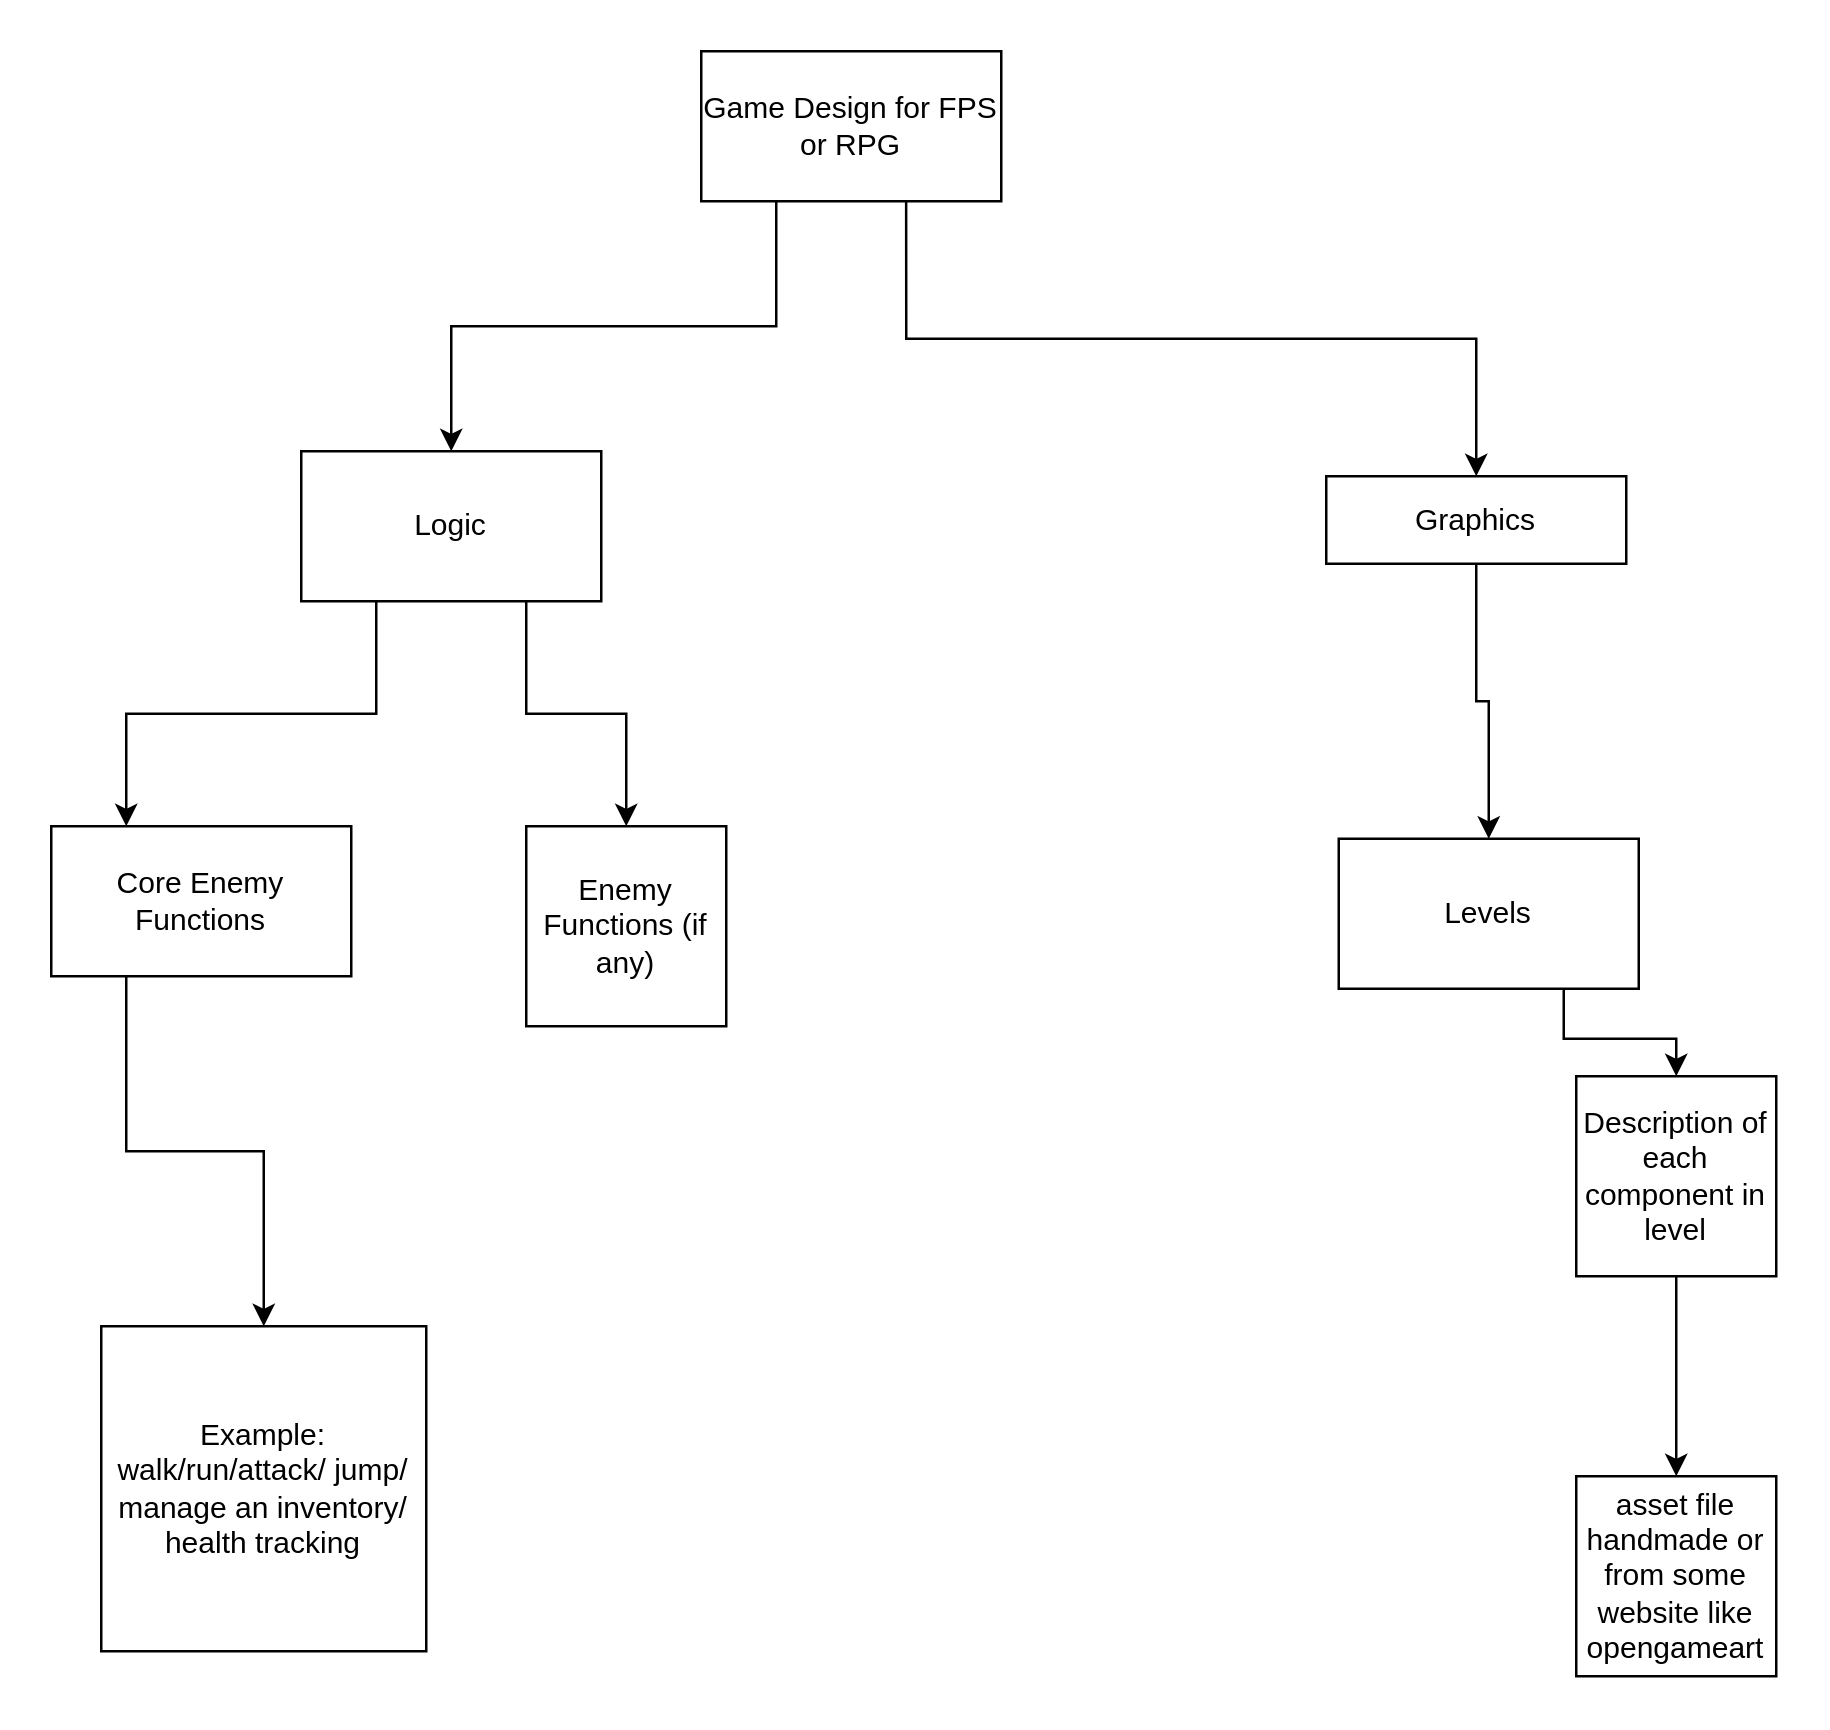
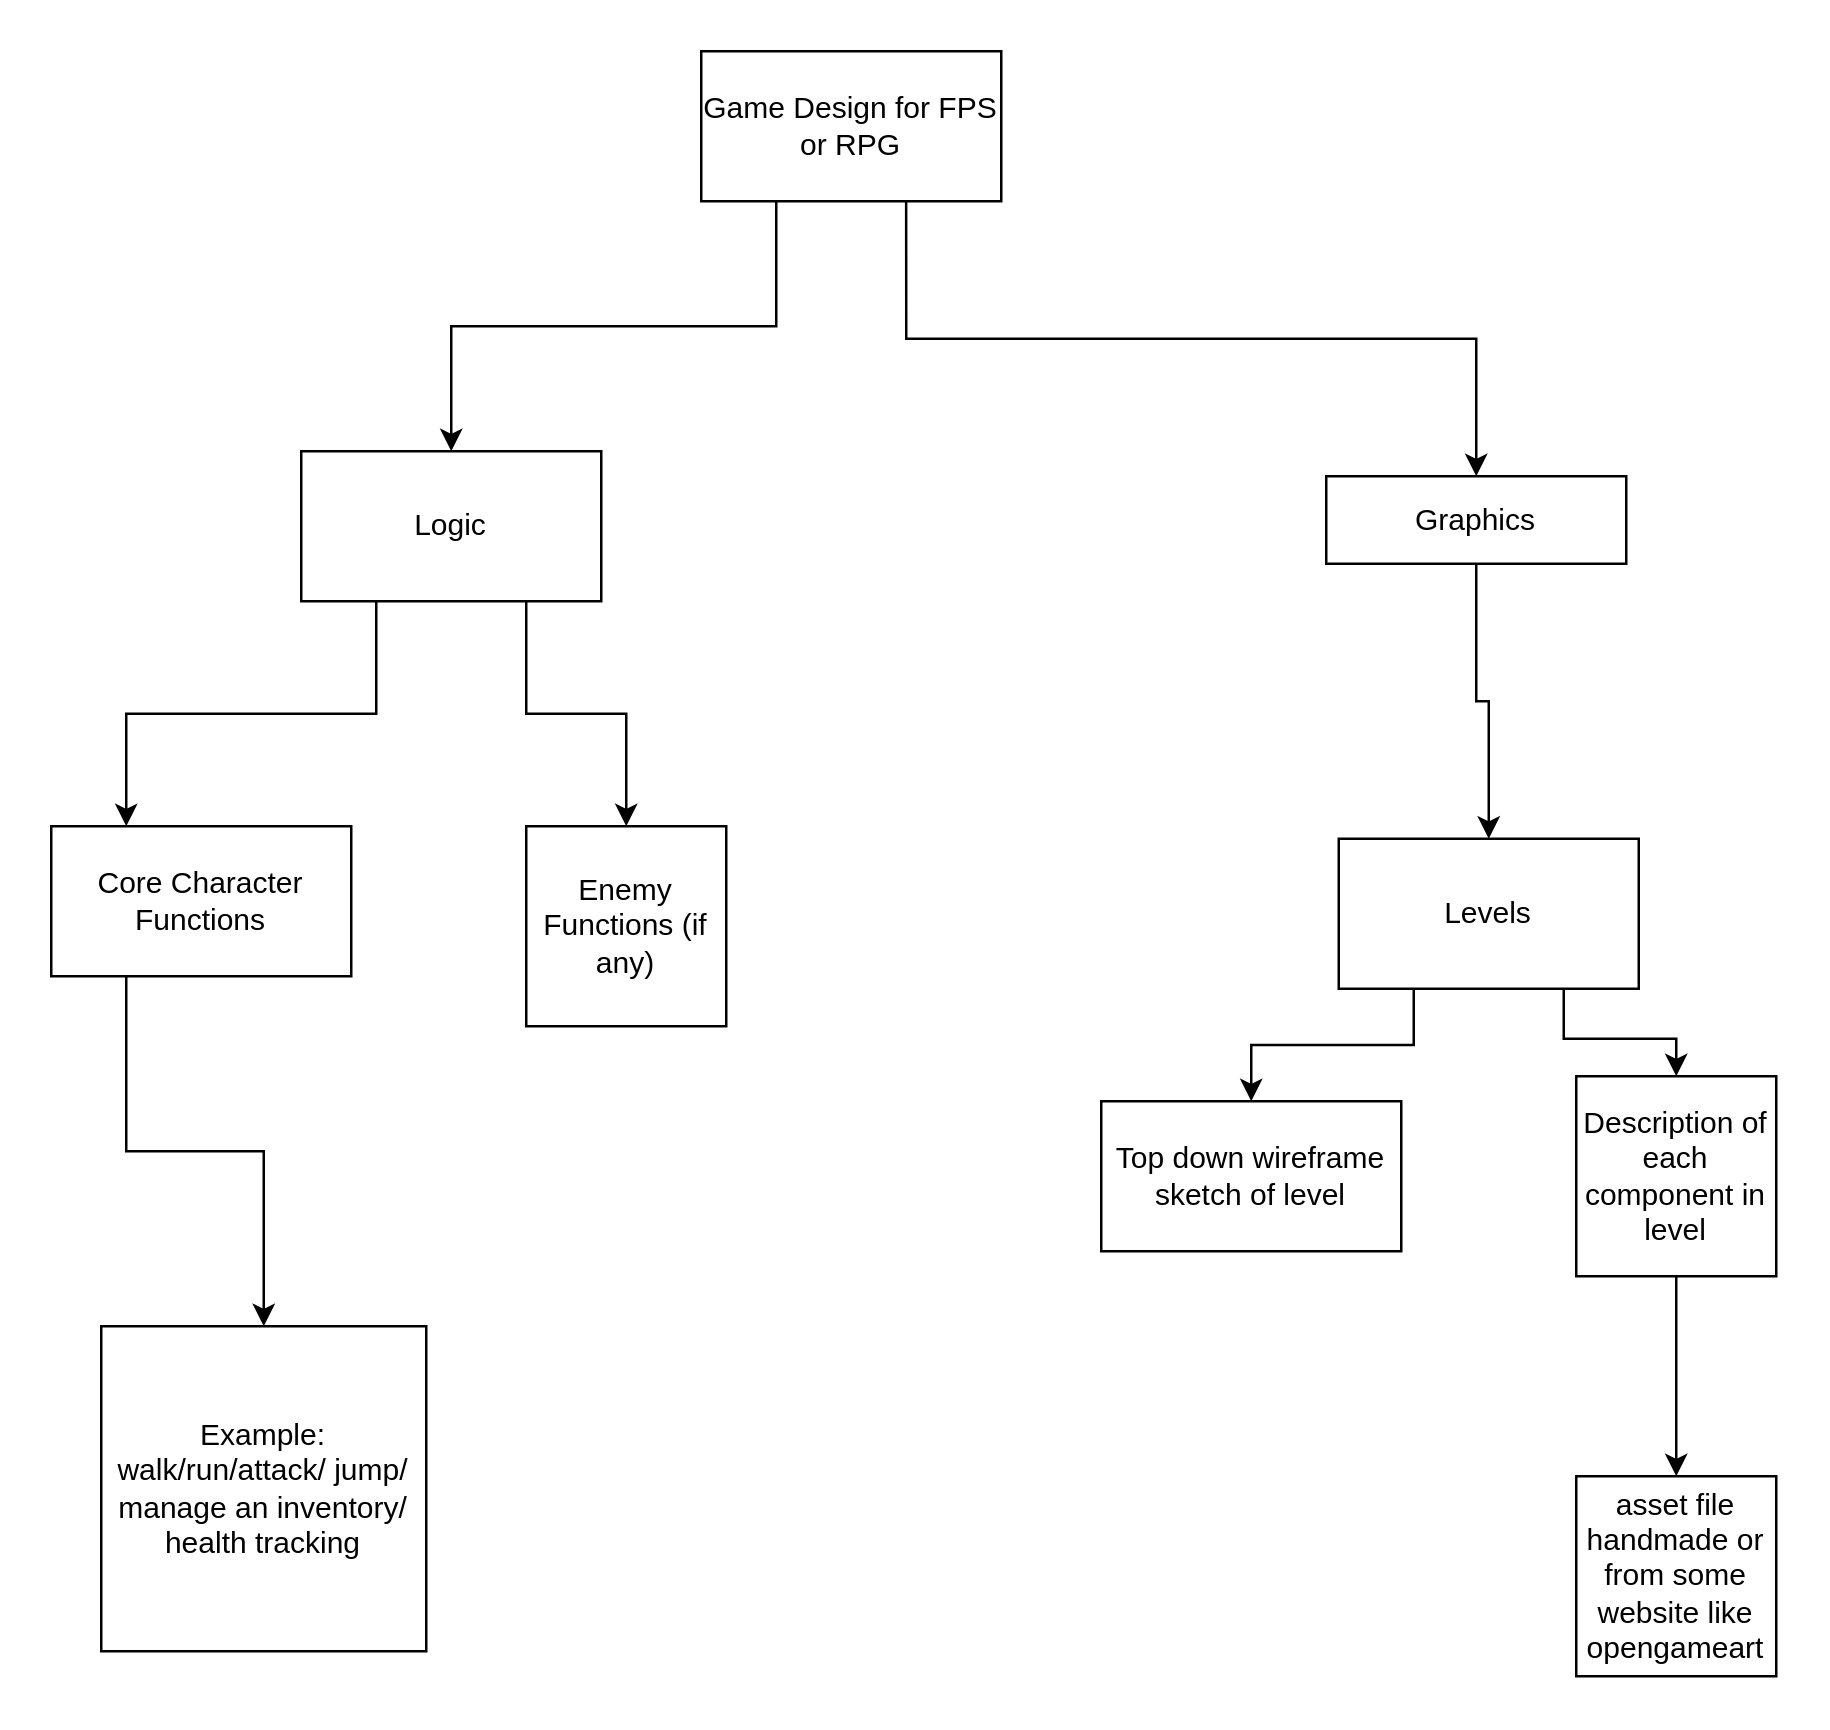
(201, 901) -> (201, 901)
none -> (1341, 1045)
none -> (1251, 1176)
